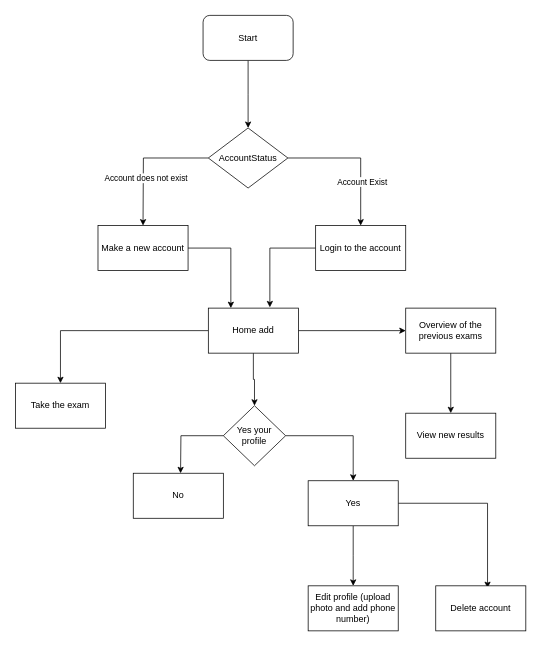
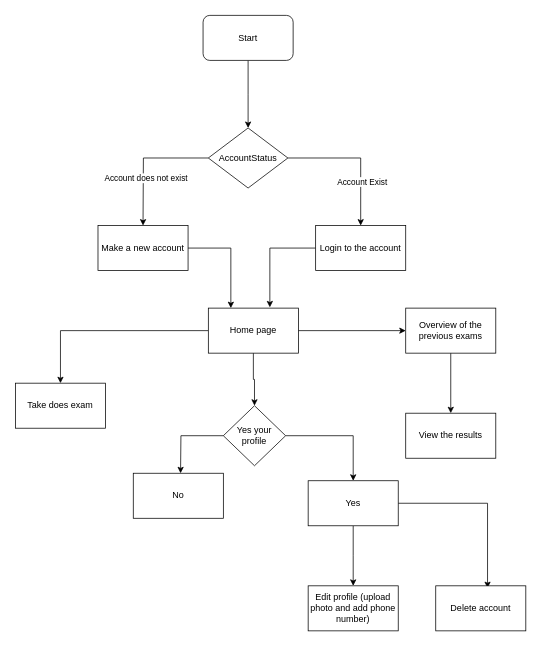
(253, 330) -> (253, 330)
(60, 405) -> (60, 405)
(450, 435) -> (450, 435)
